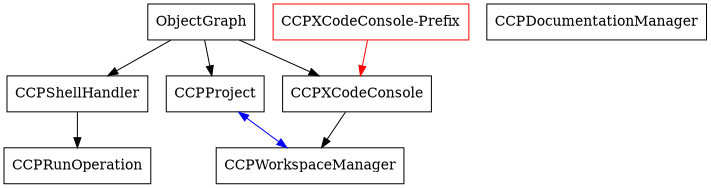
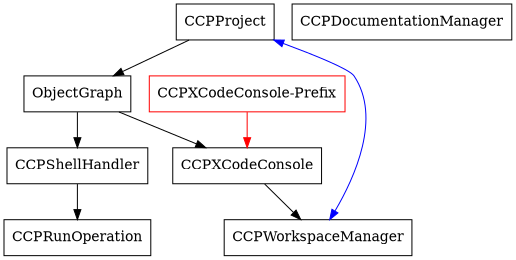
(207, 53) -> (156, 56)
